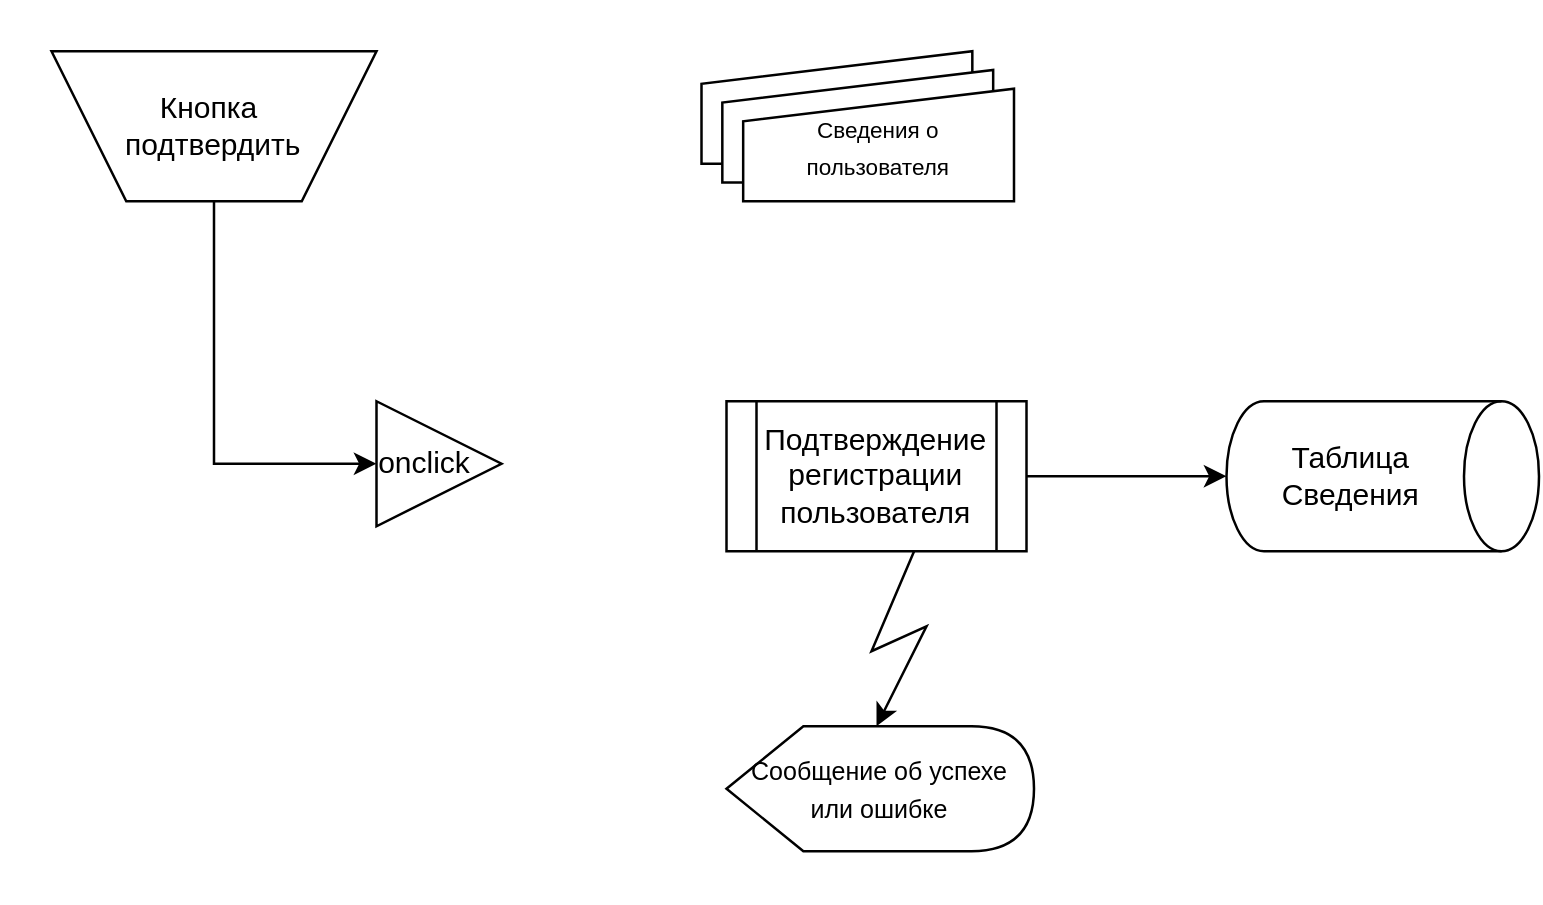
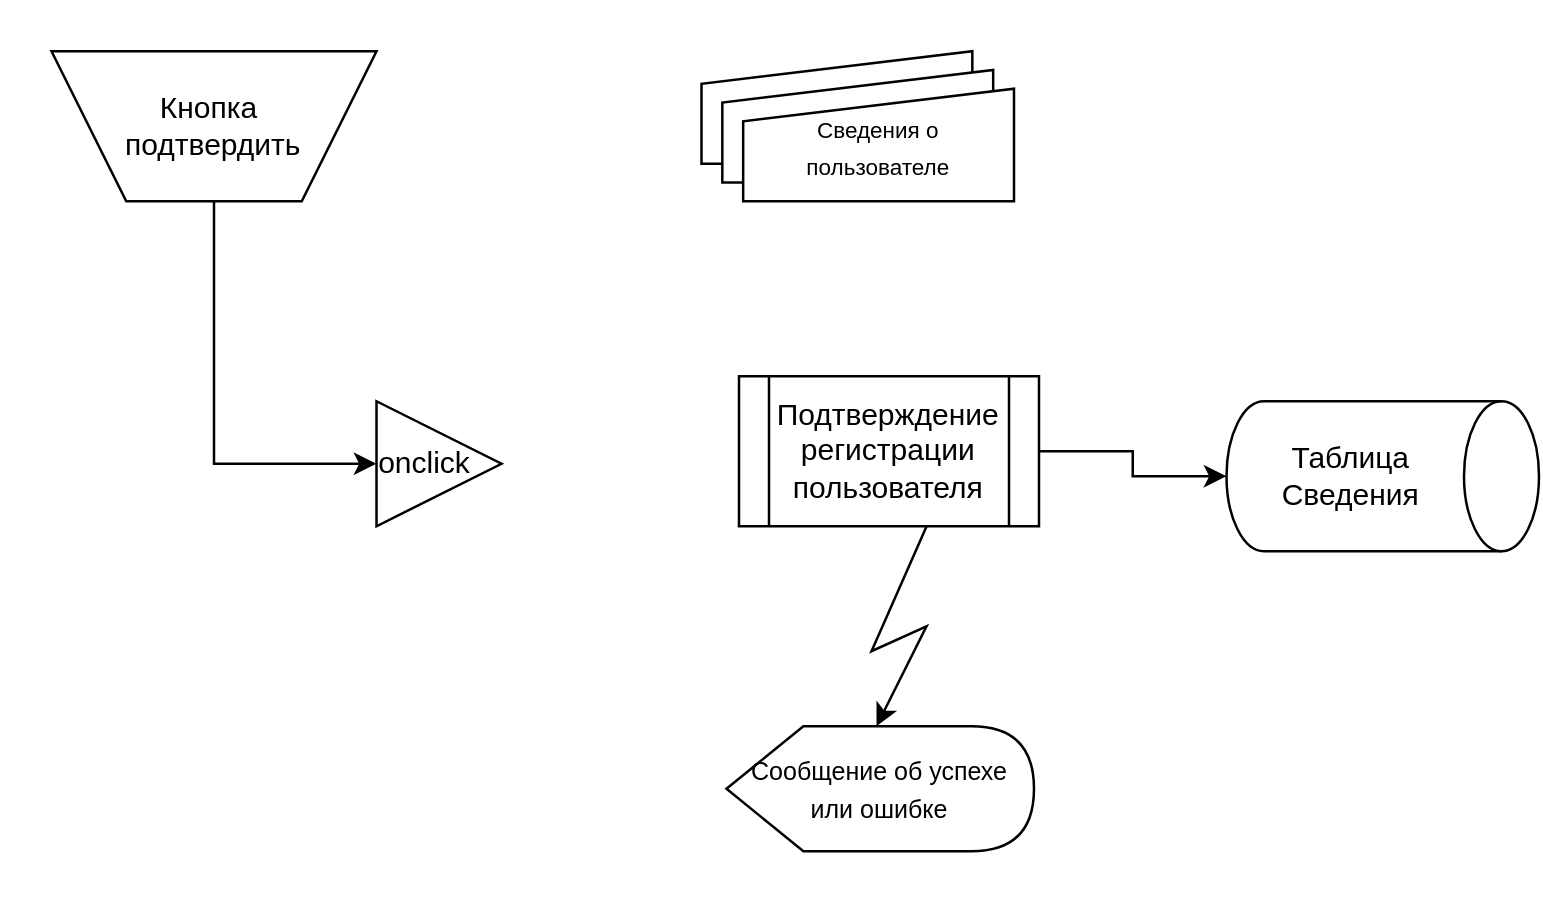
(879, 146) -> (879, 146)
(876, 476) -> (889, 451)
